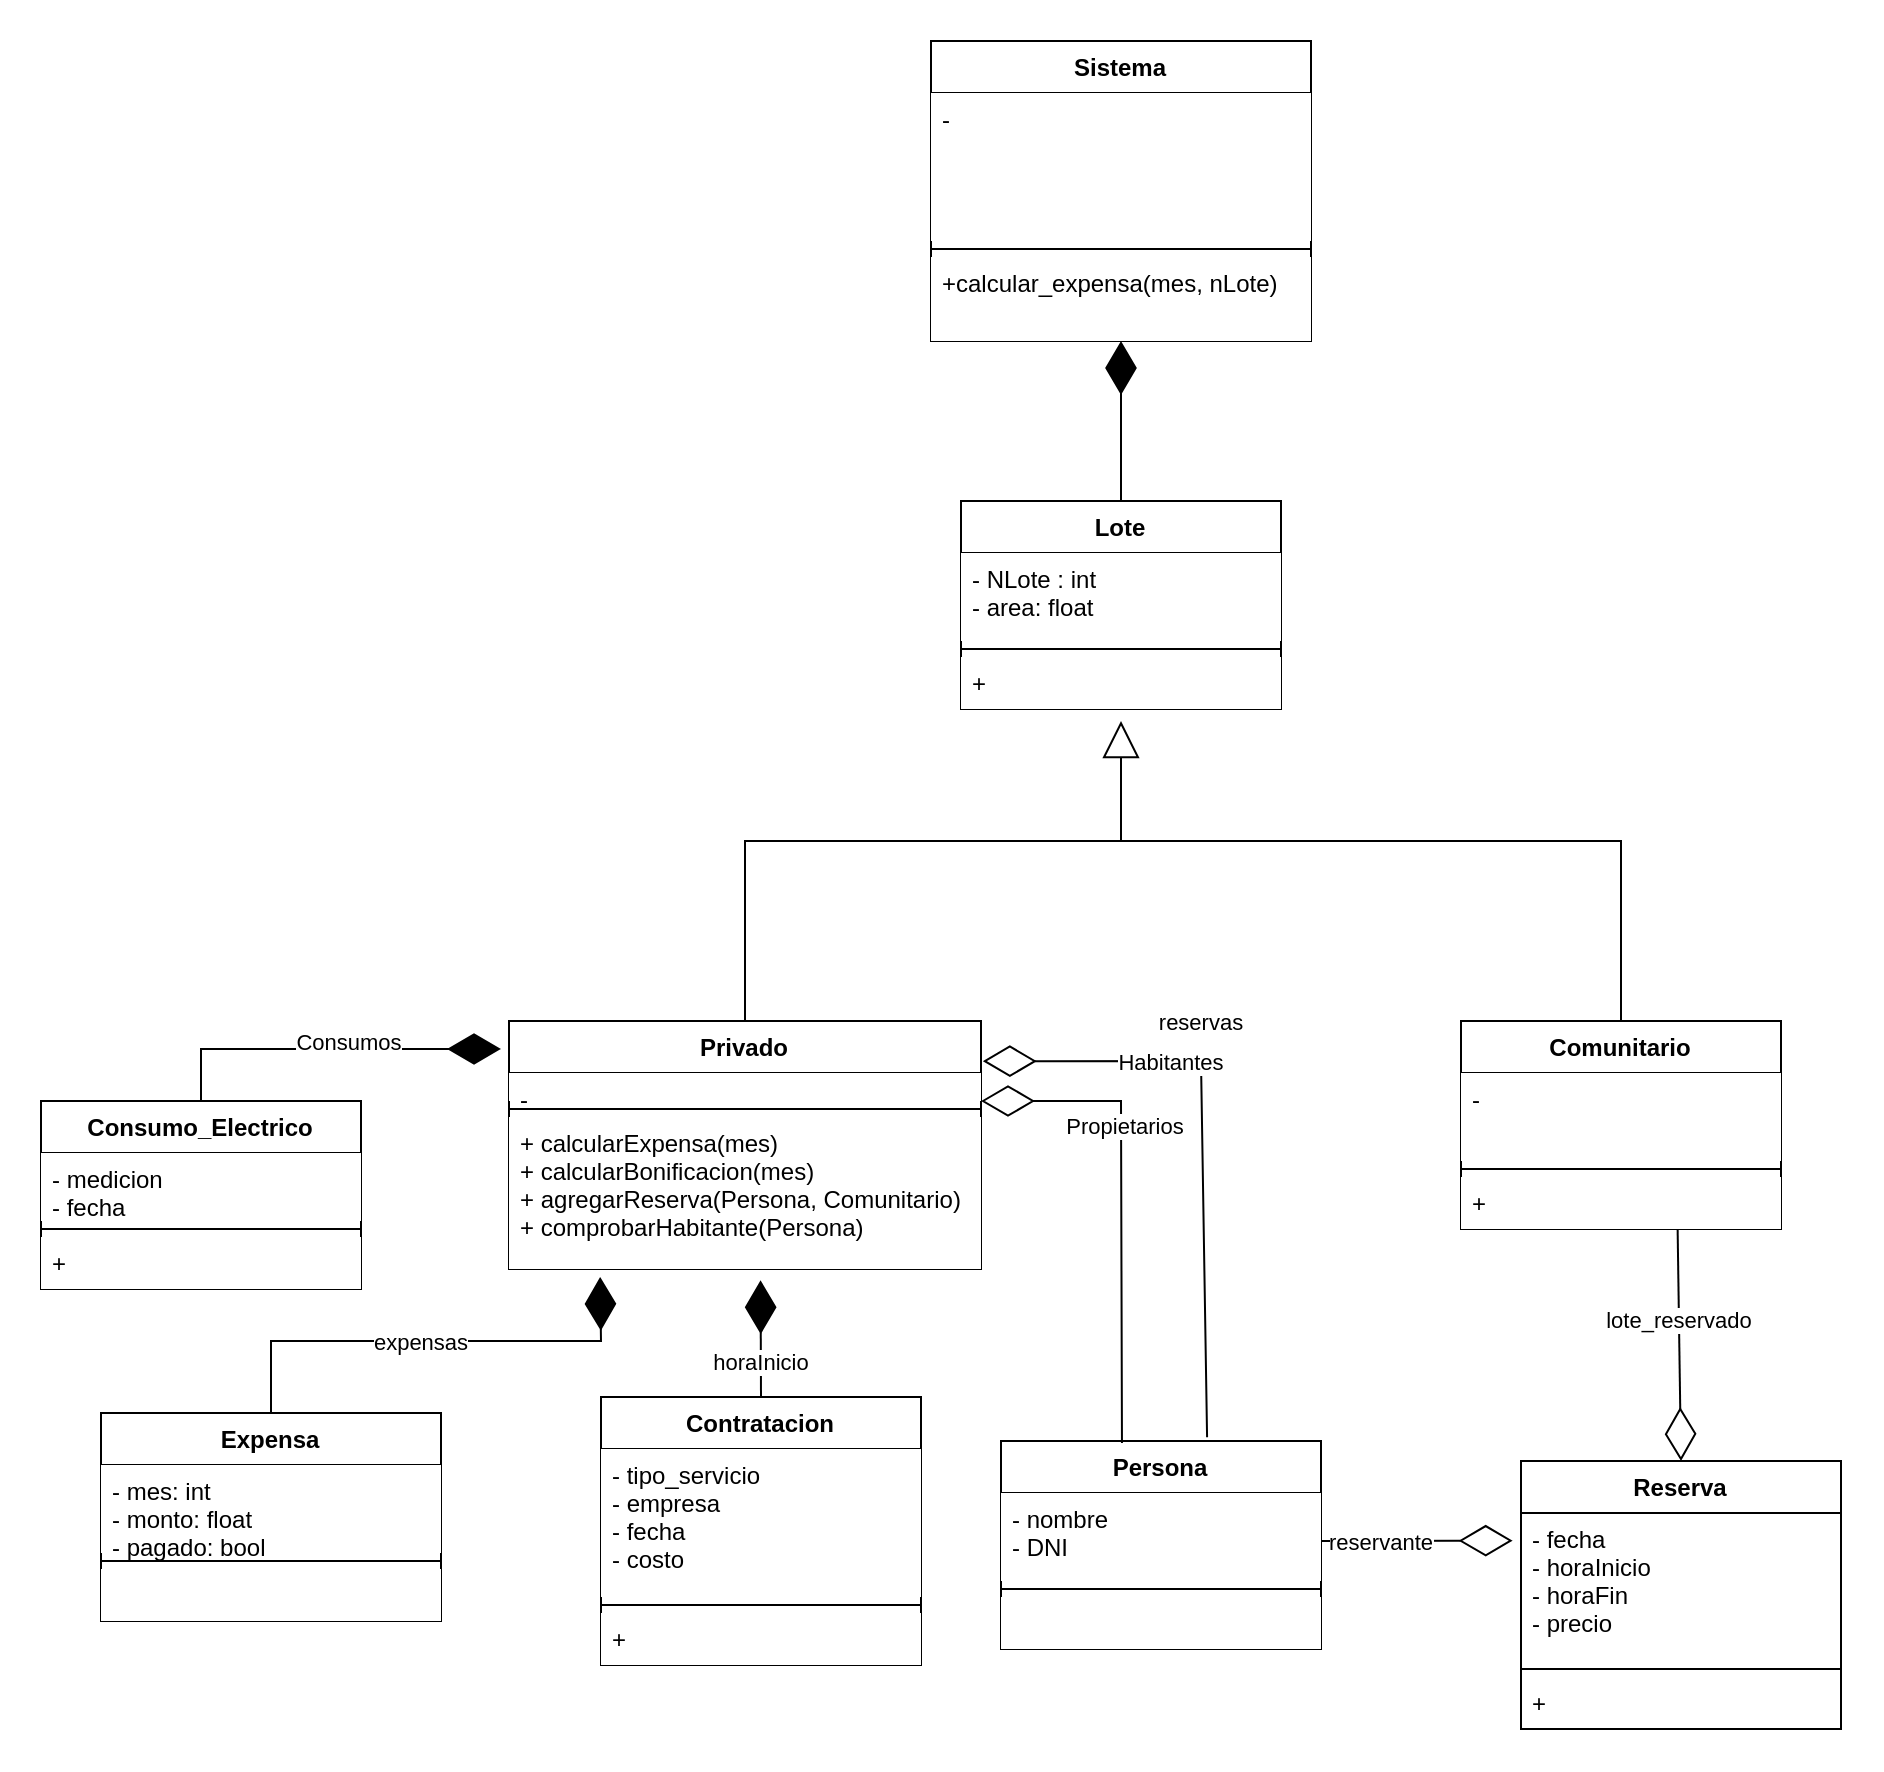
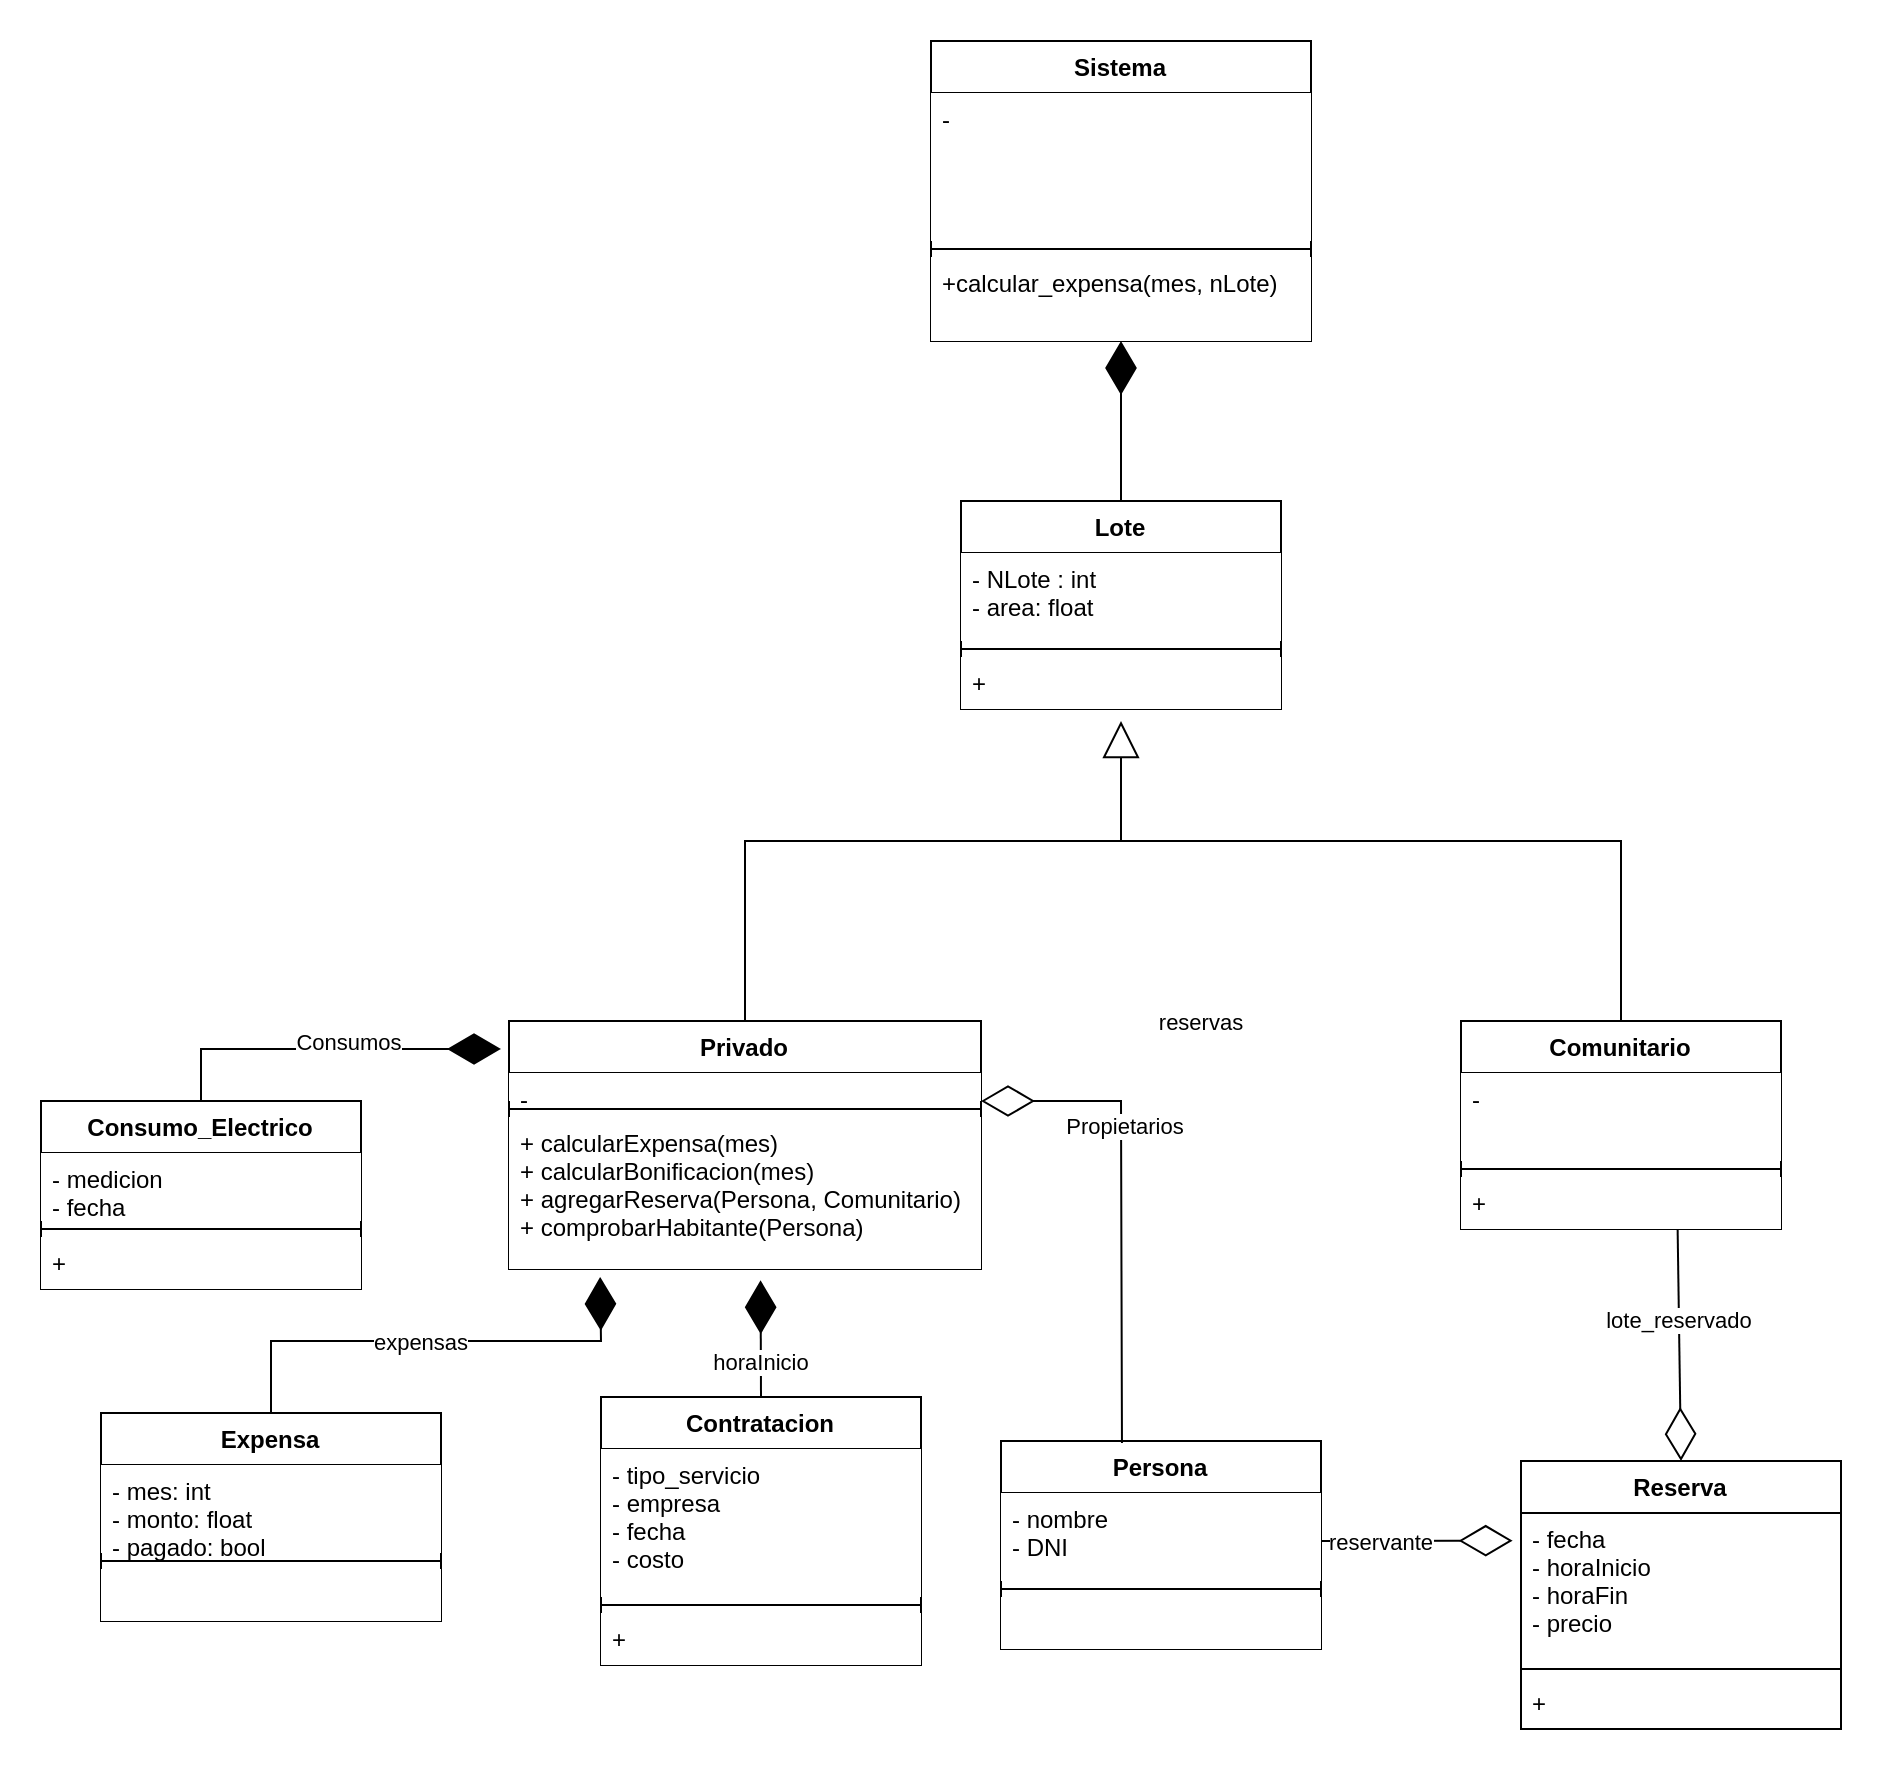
(1203, 1166) -> none
